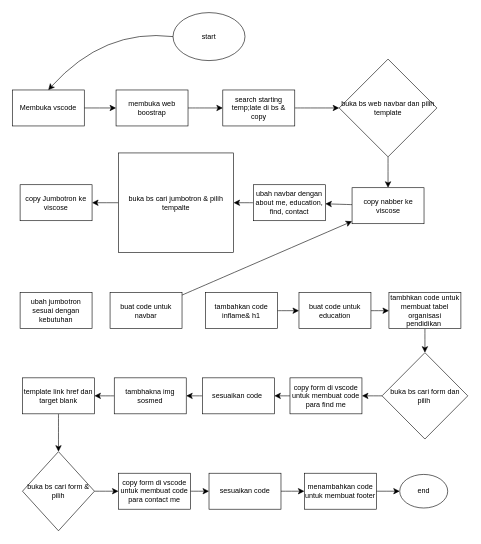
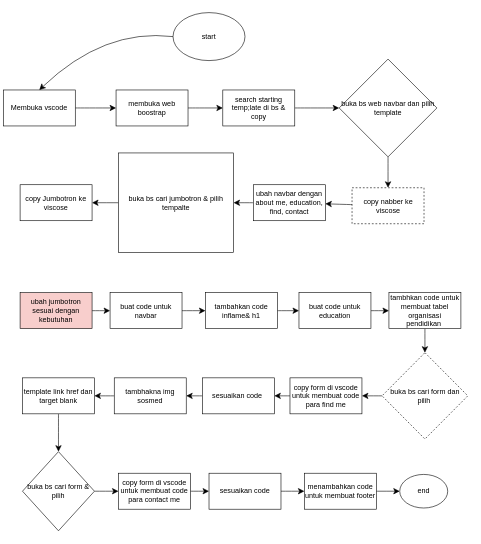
(48, 108) -> (39, 108)
(388, 206) -> (388, 206)
(266, 258) -> (198, 311)
(56, 311) -> (56, 311)
none -> (103, 311)
(425, 396) -> (425, 396)
